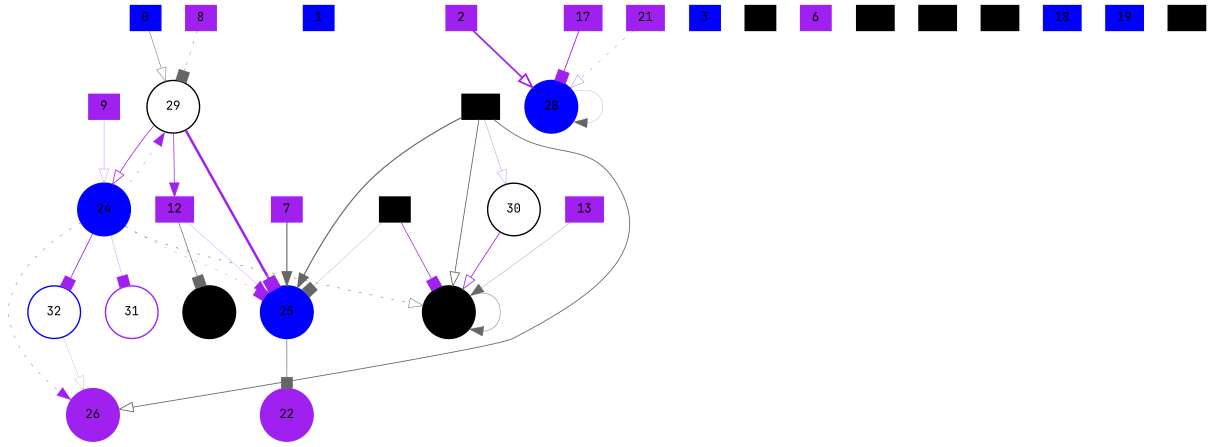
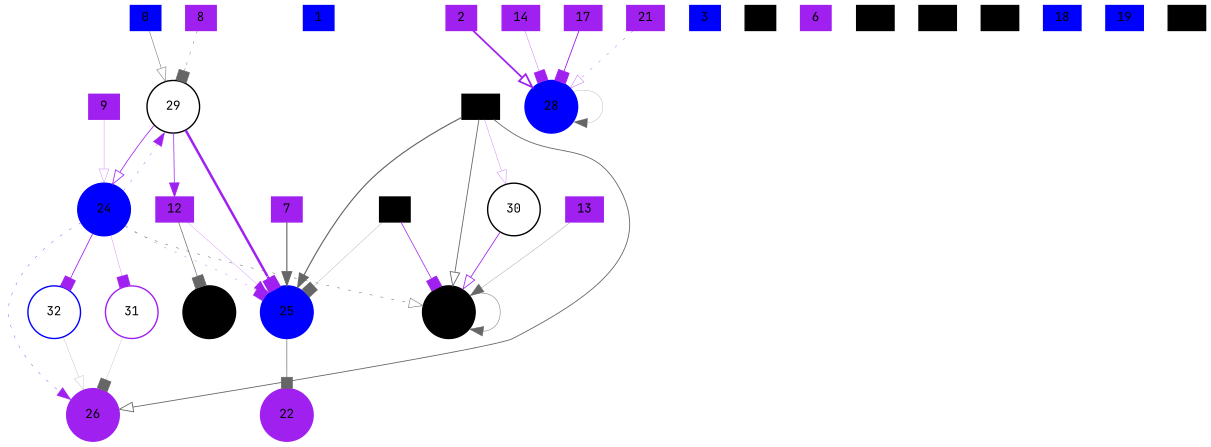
none -> (521, 18)
none -> (115, 357)
